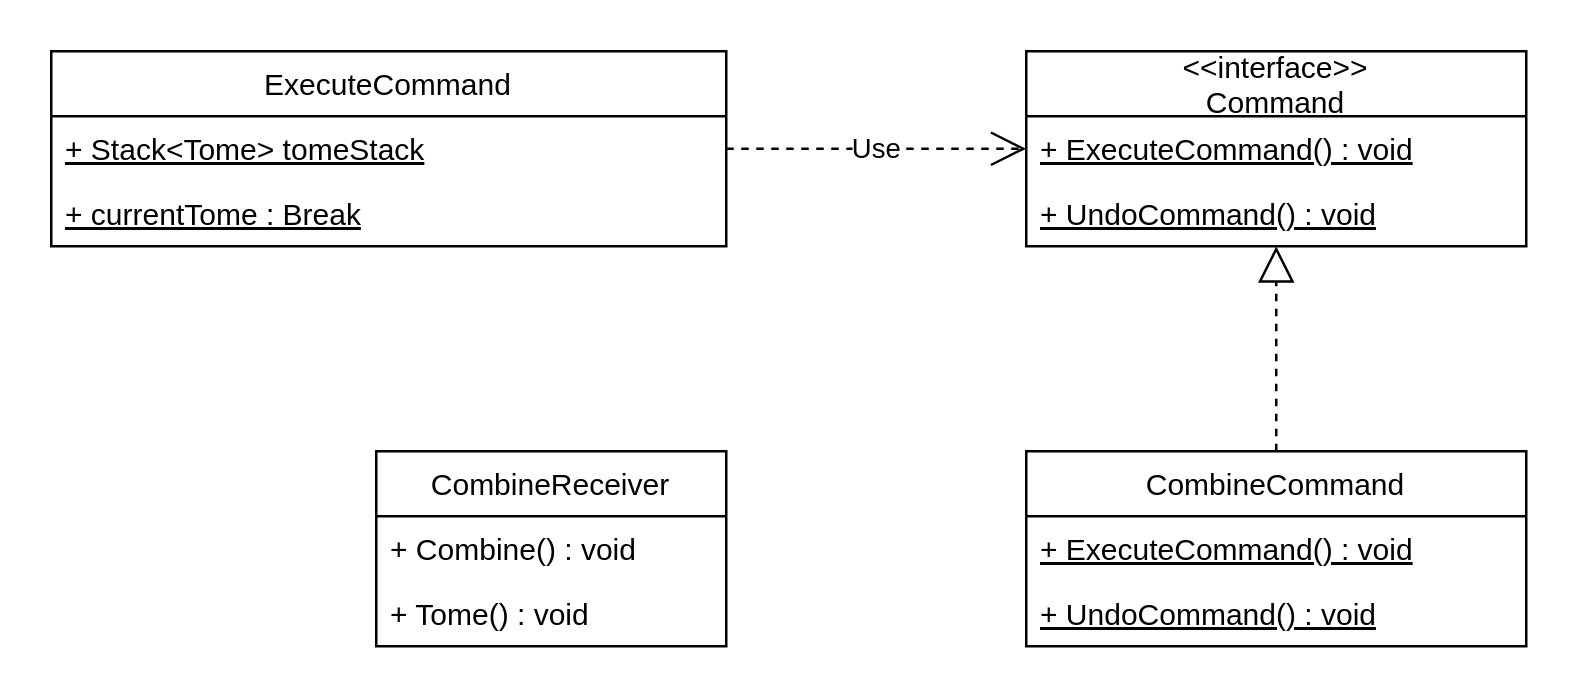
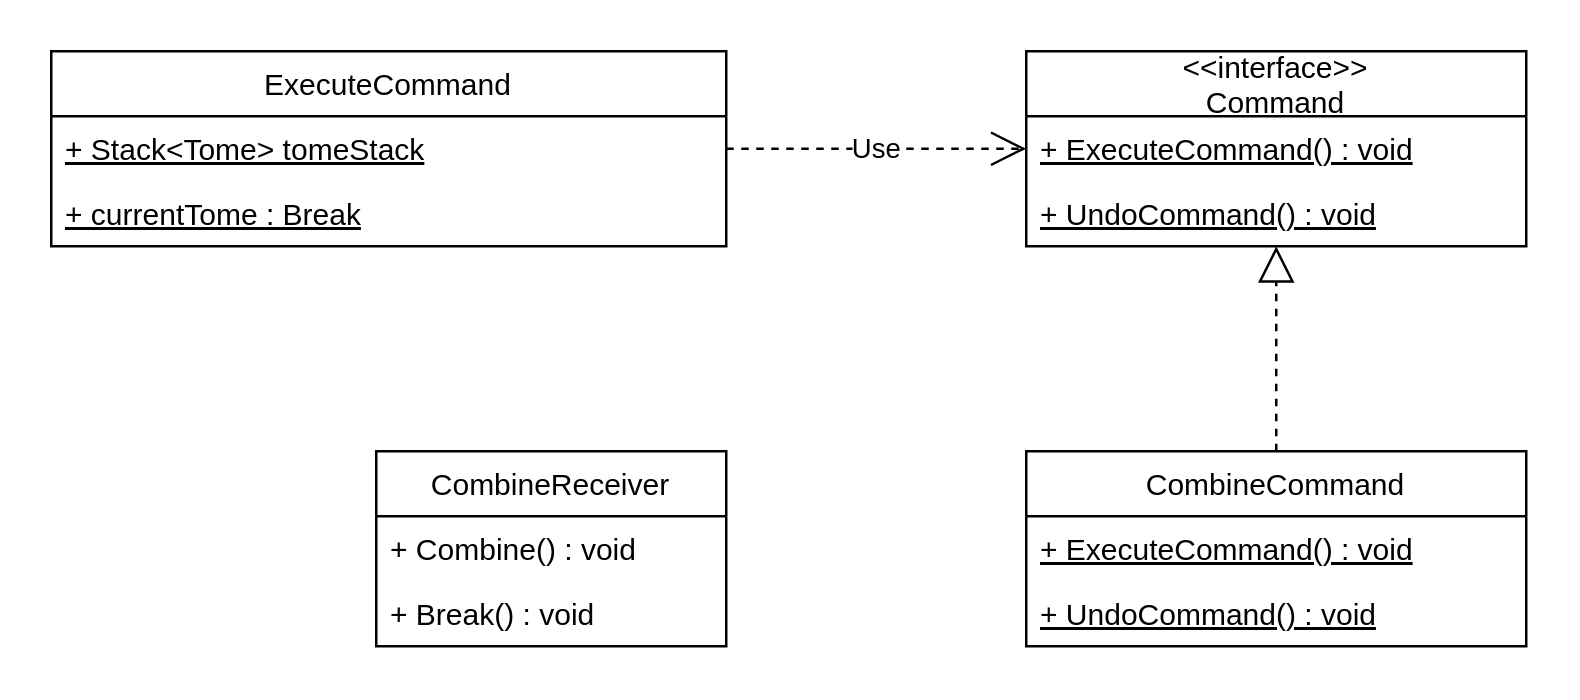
(497, 615) -> (505, 615)
